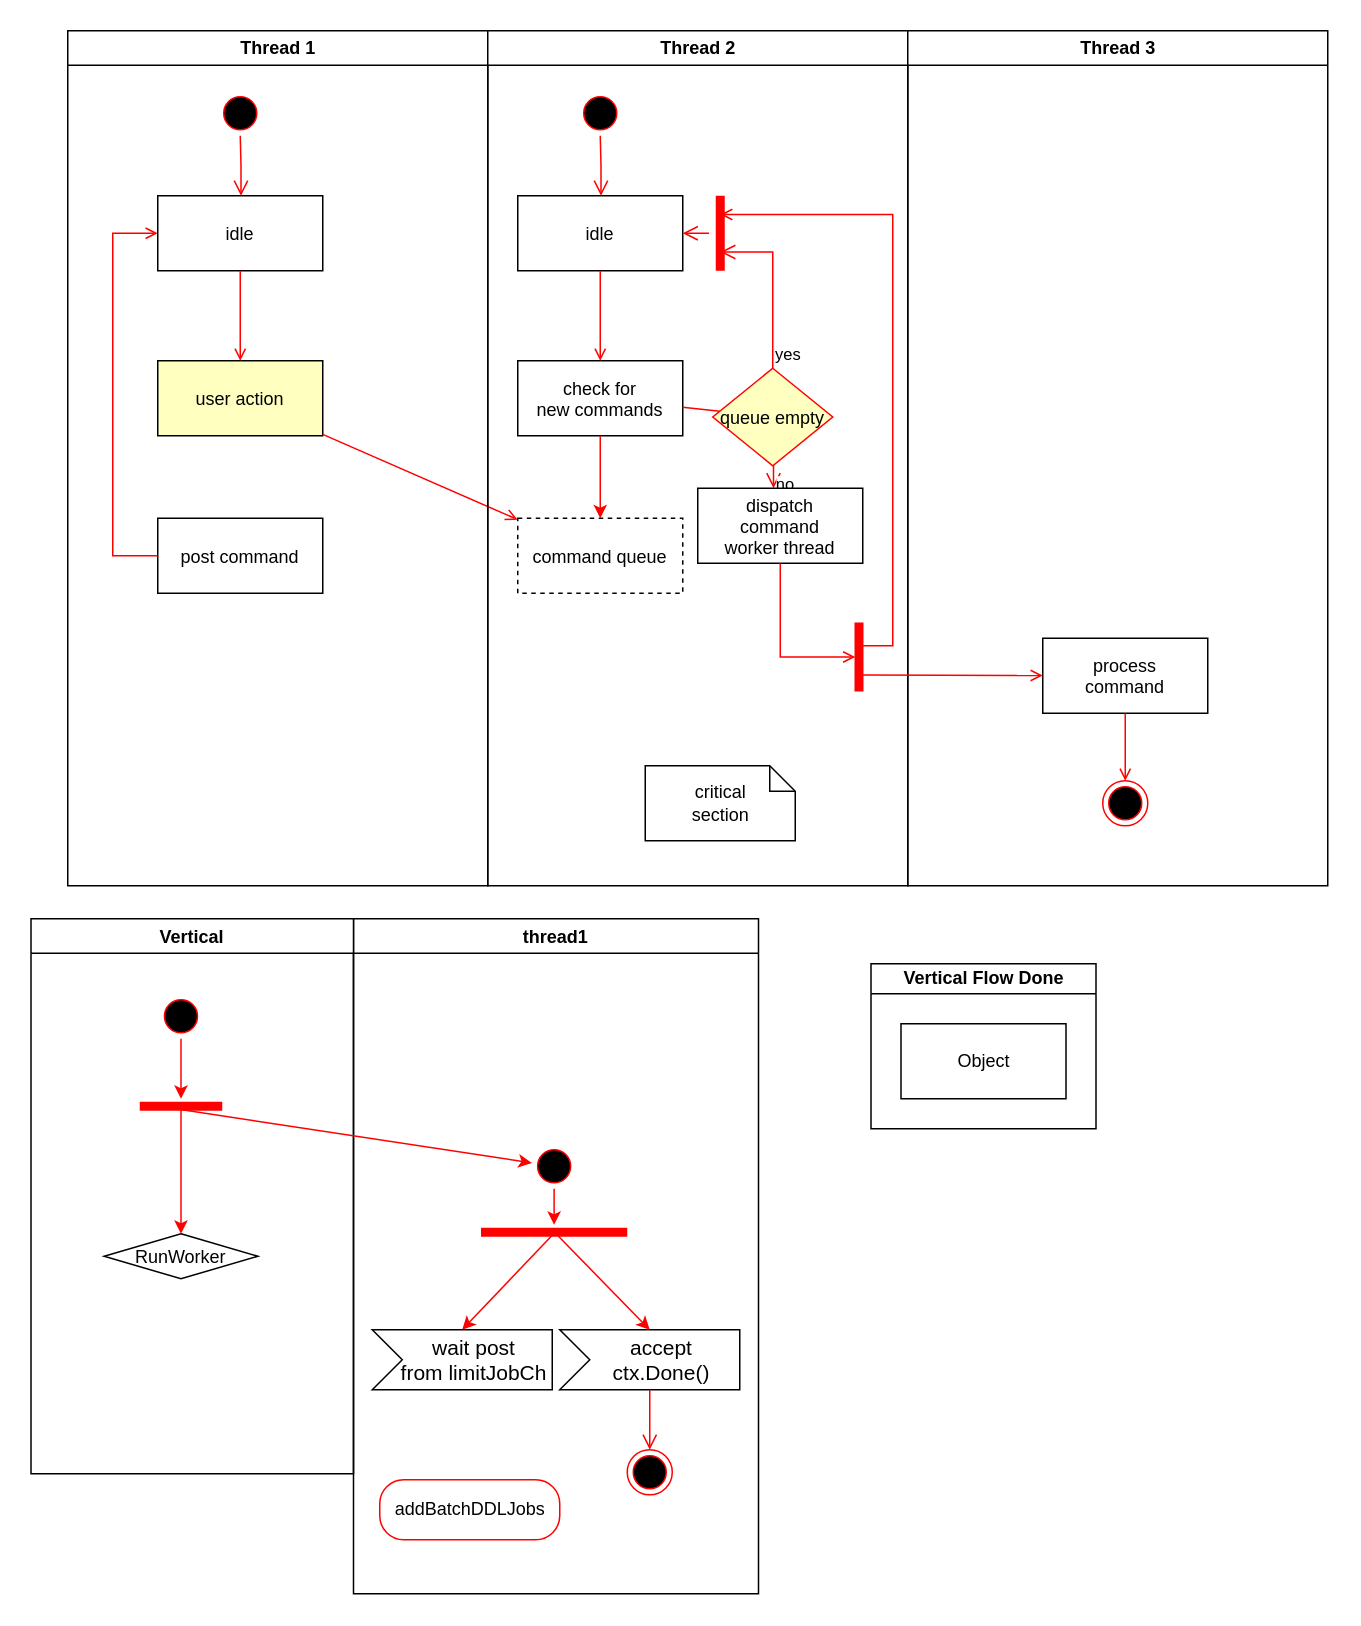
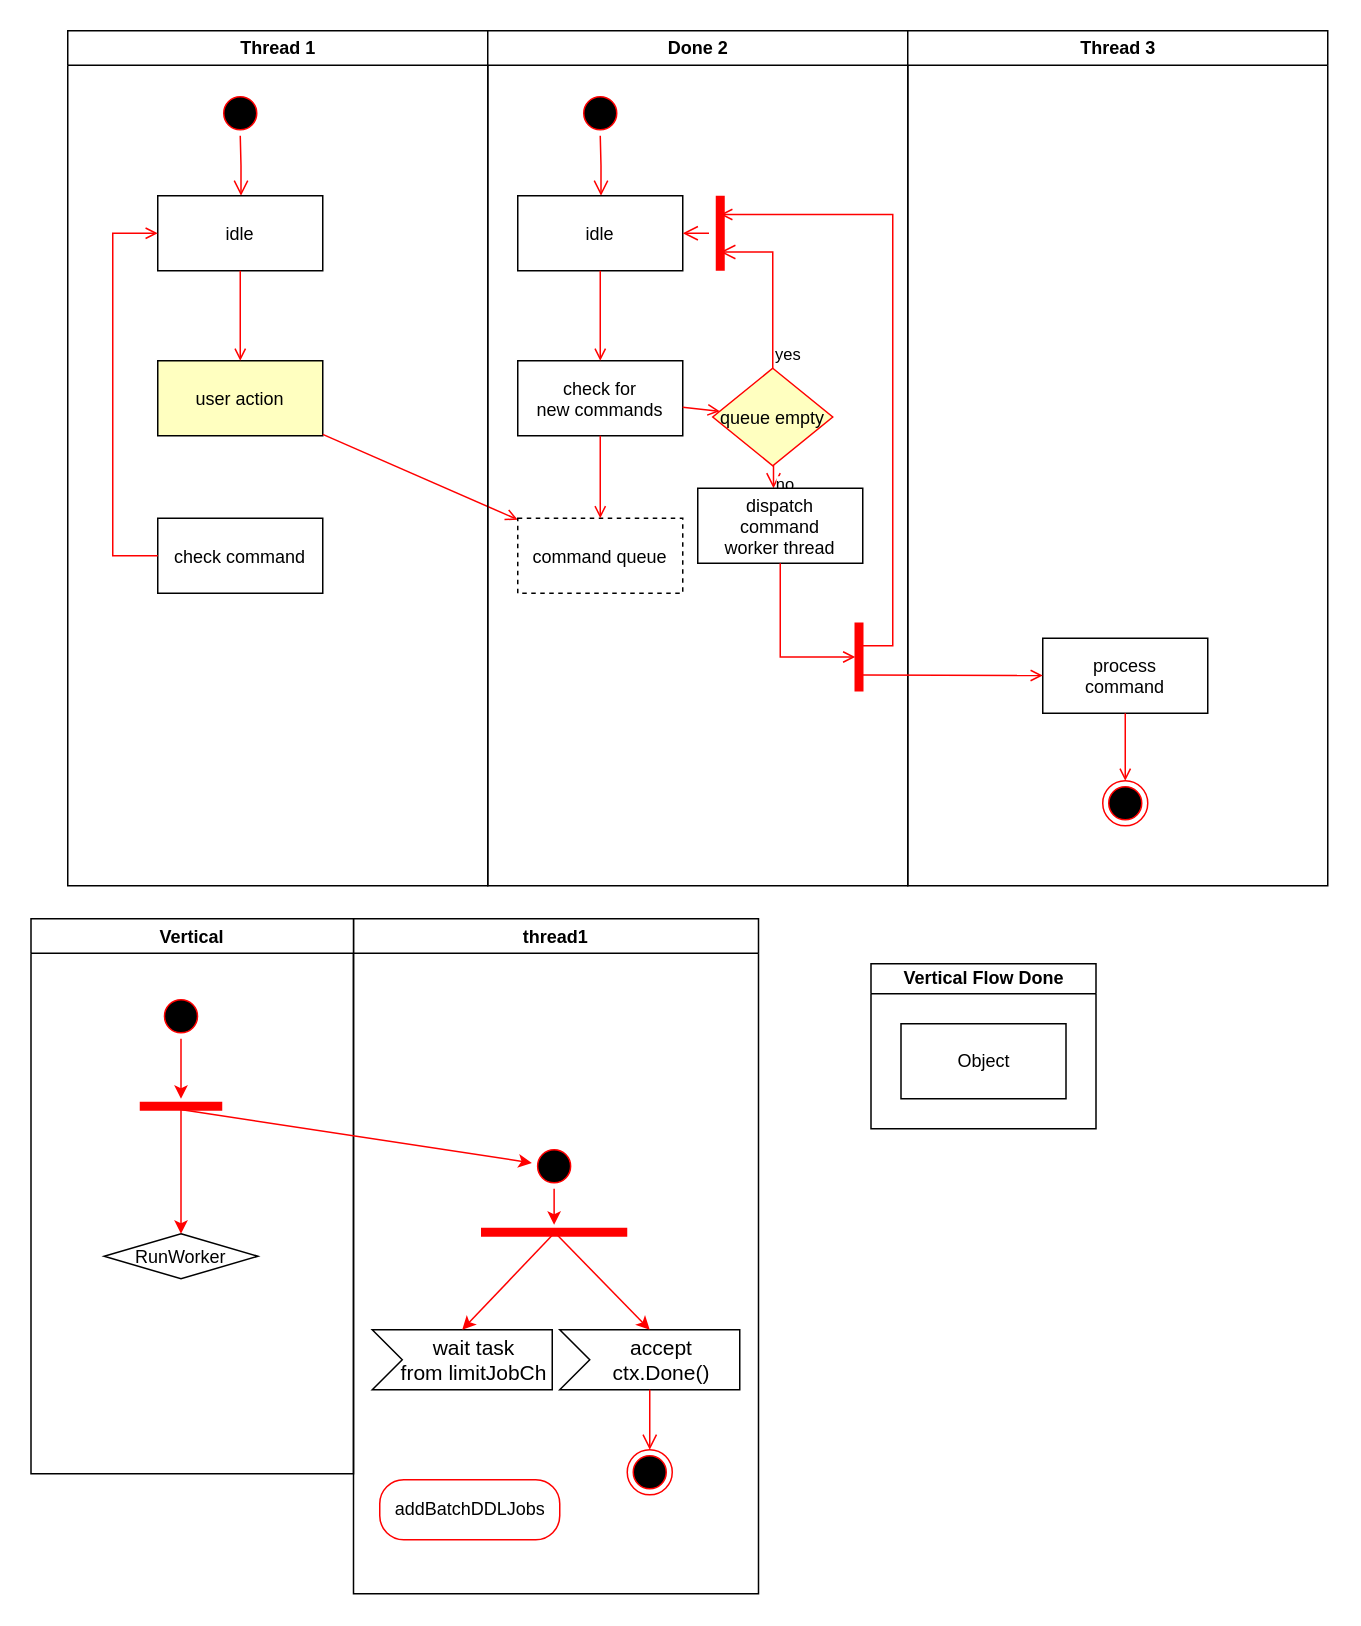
(698, 49) -> (698, 49)
(714, 411) -> (713, 411)
(600, 507) -> (600, 509)
(239, 557) -> (239, 557)
(720, 803) -> none
(474, 1360) -> (474, 1360)
